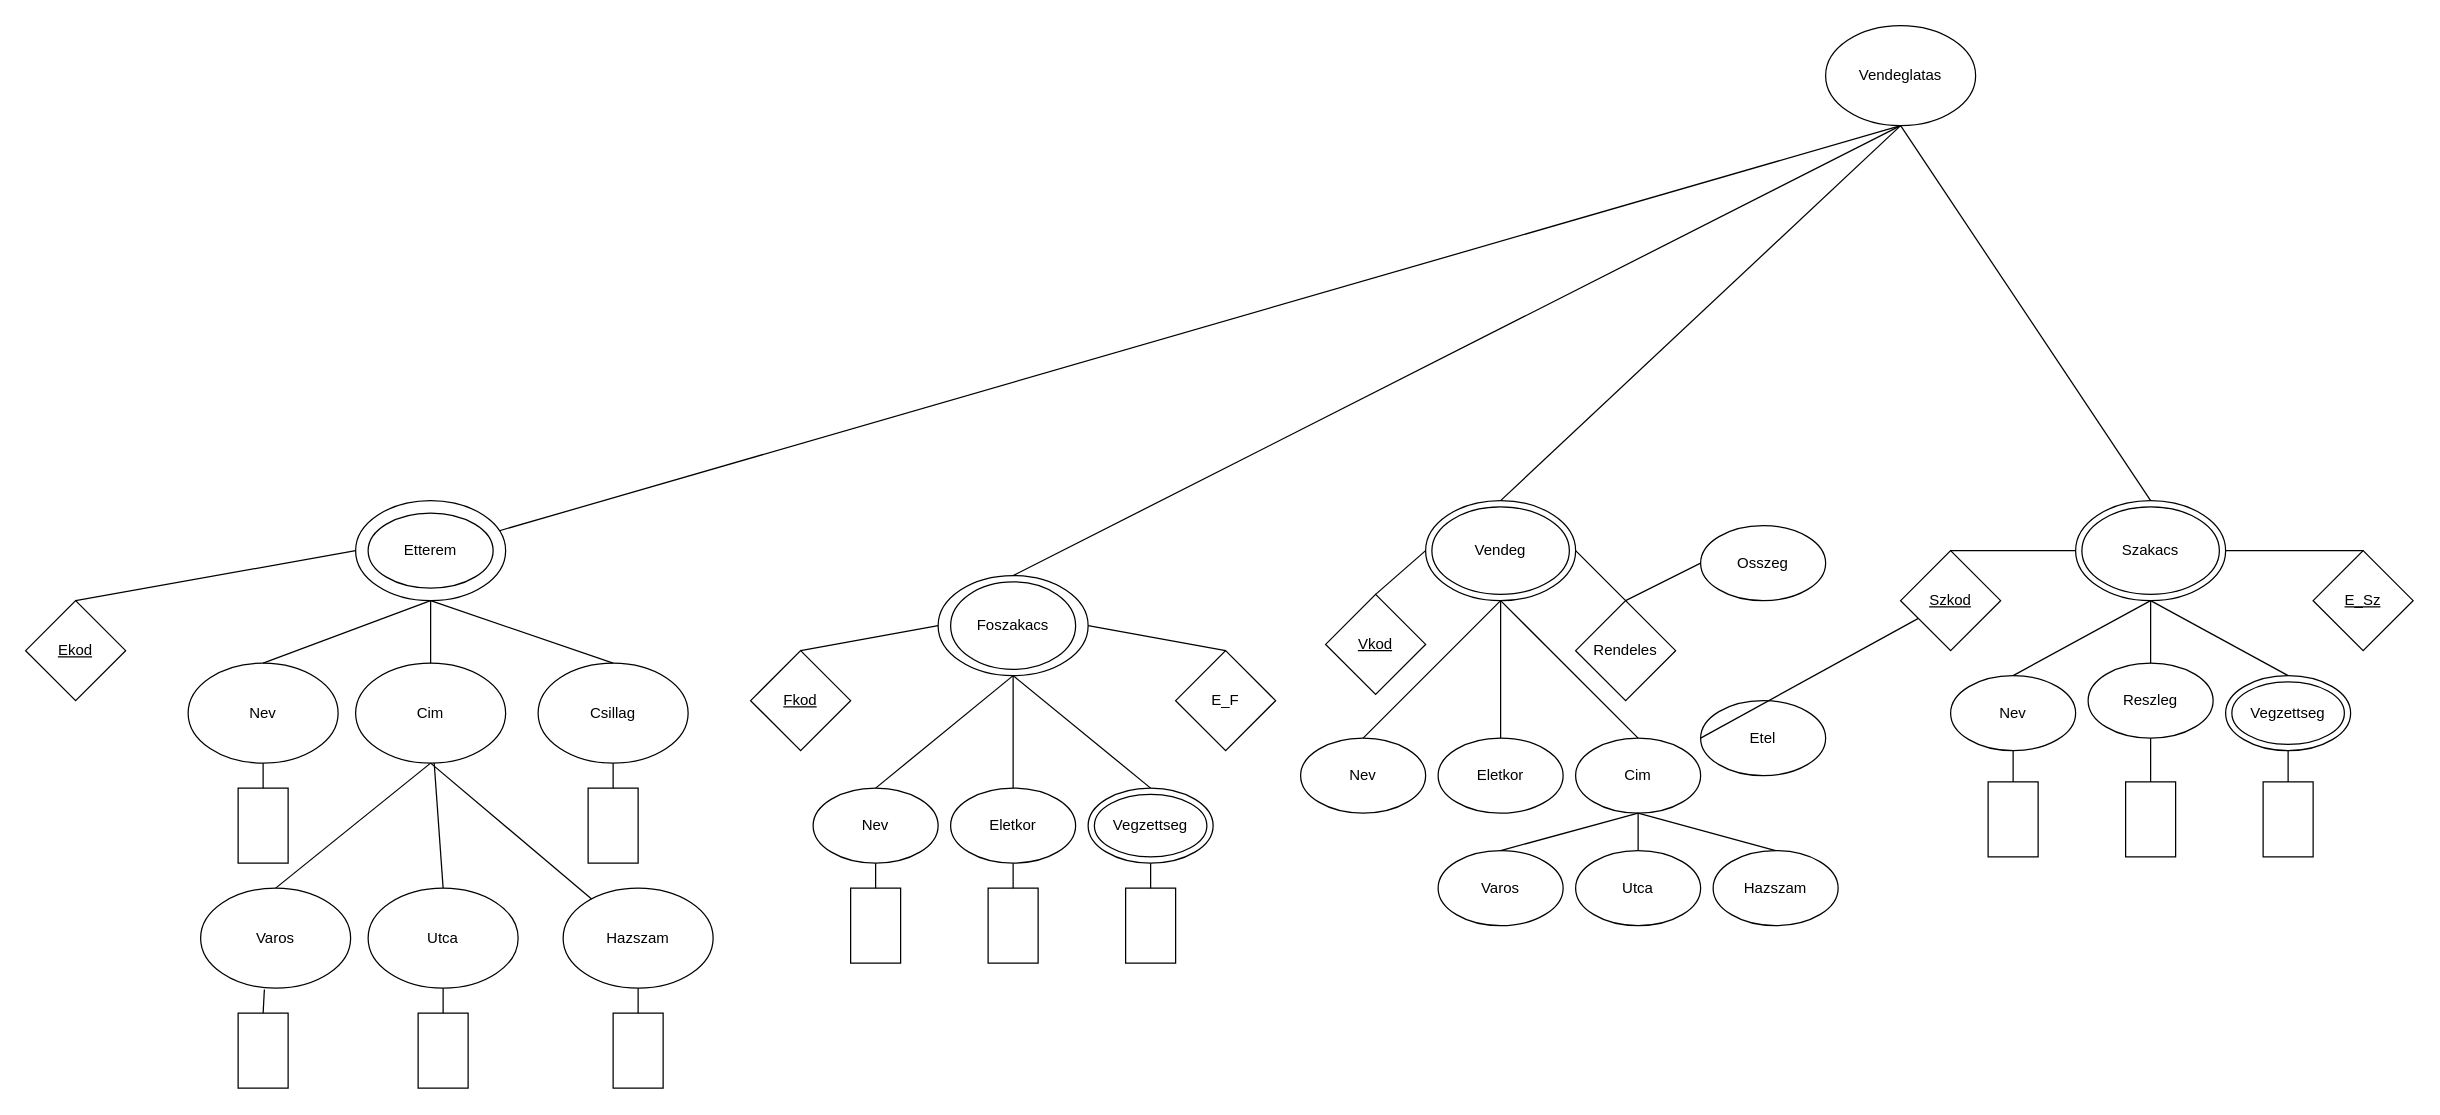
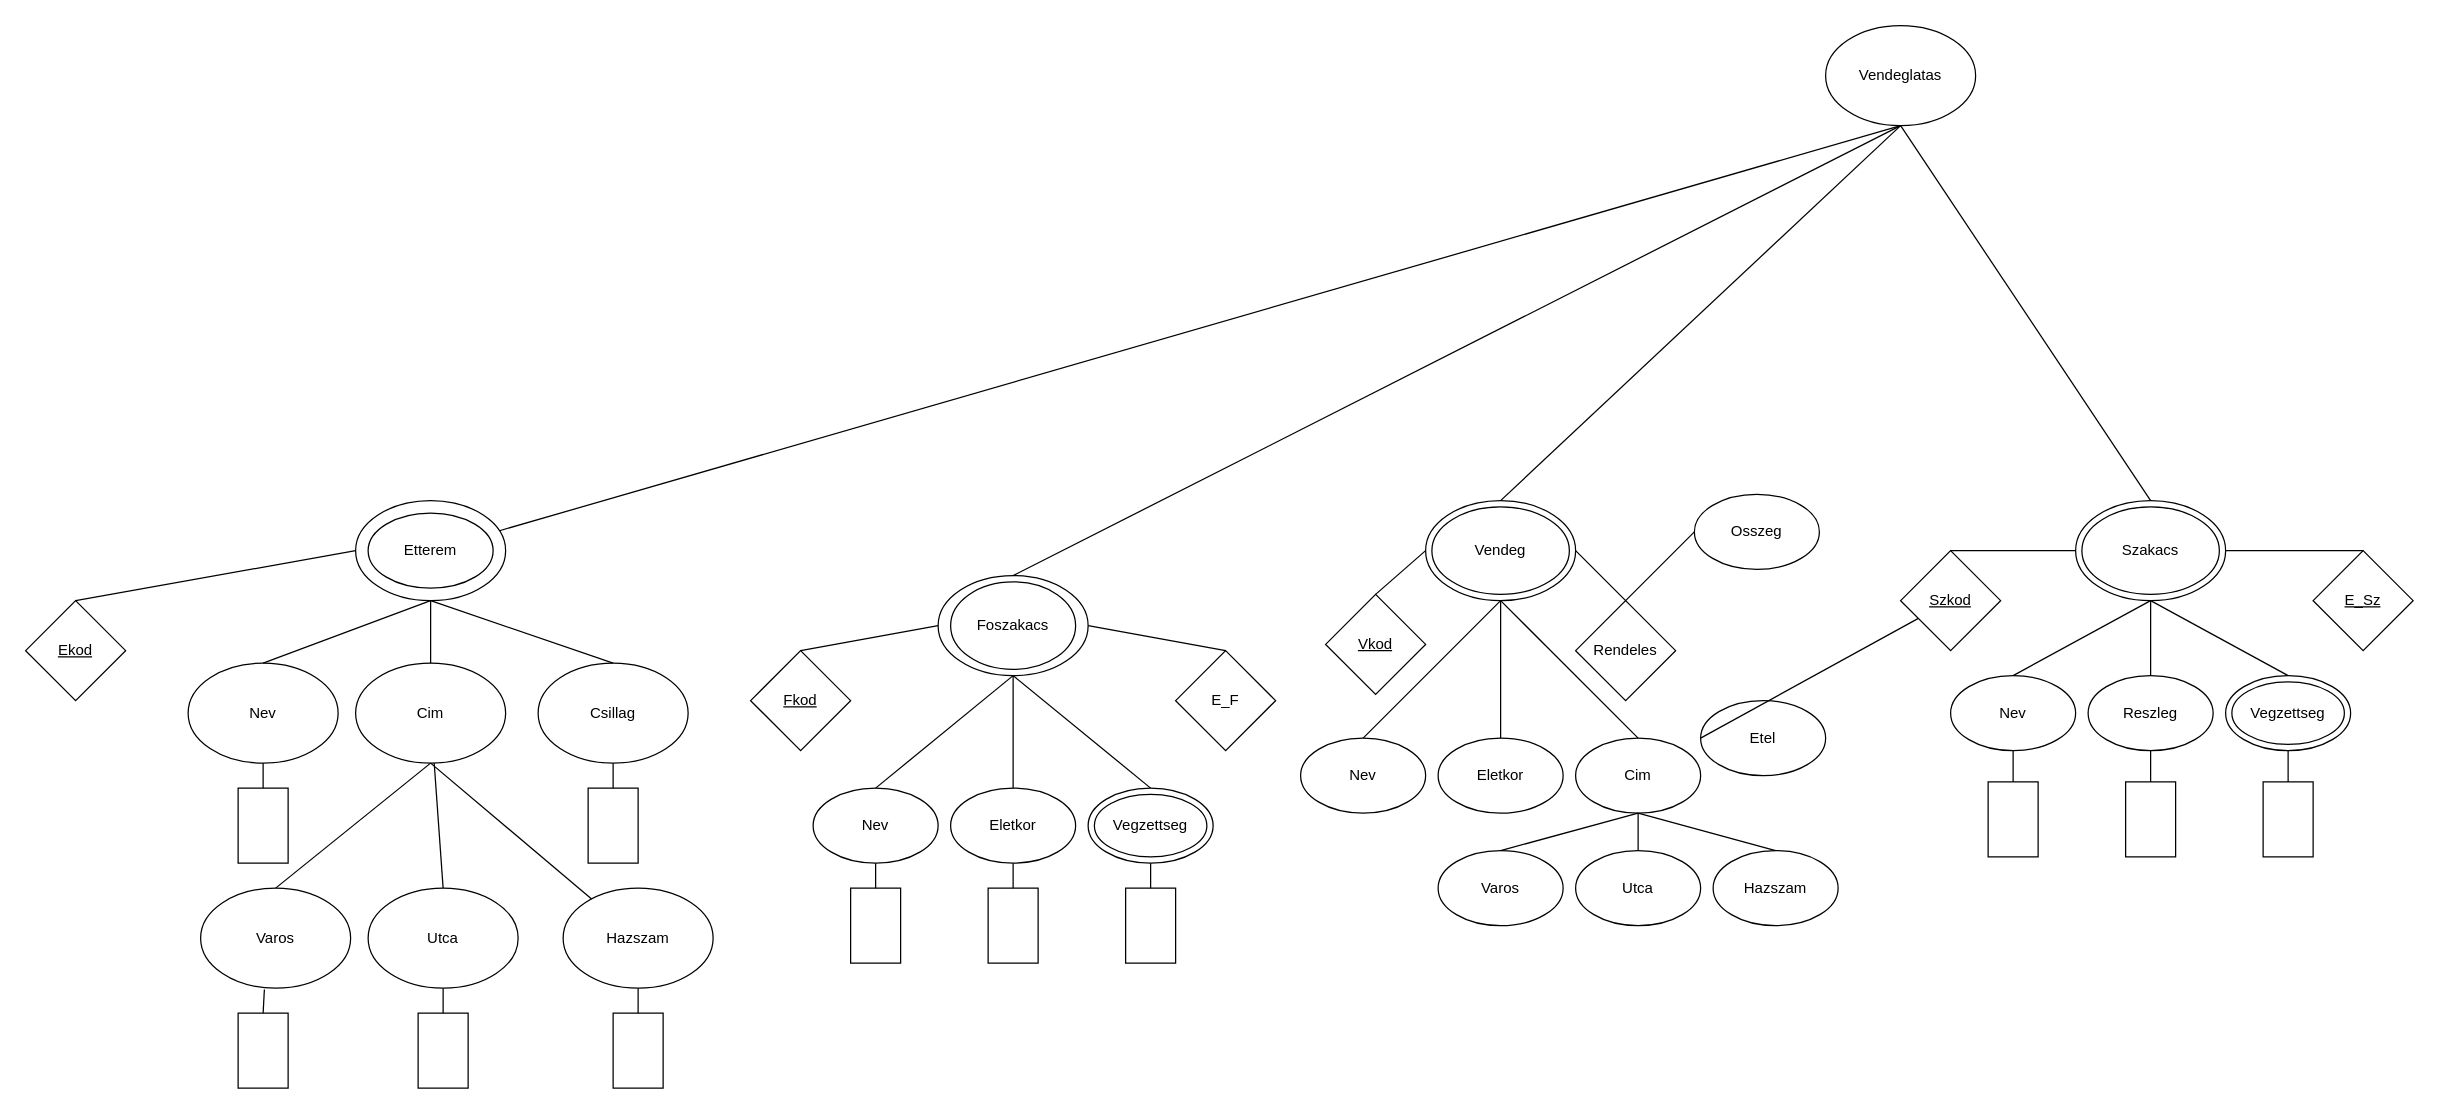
(1763, 563) -> (1757, 532)
(2151, 701) -> (2151, 713)
